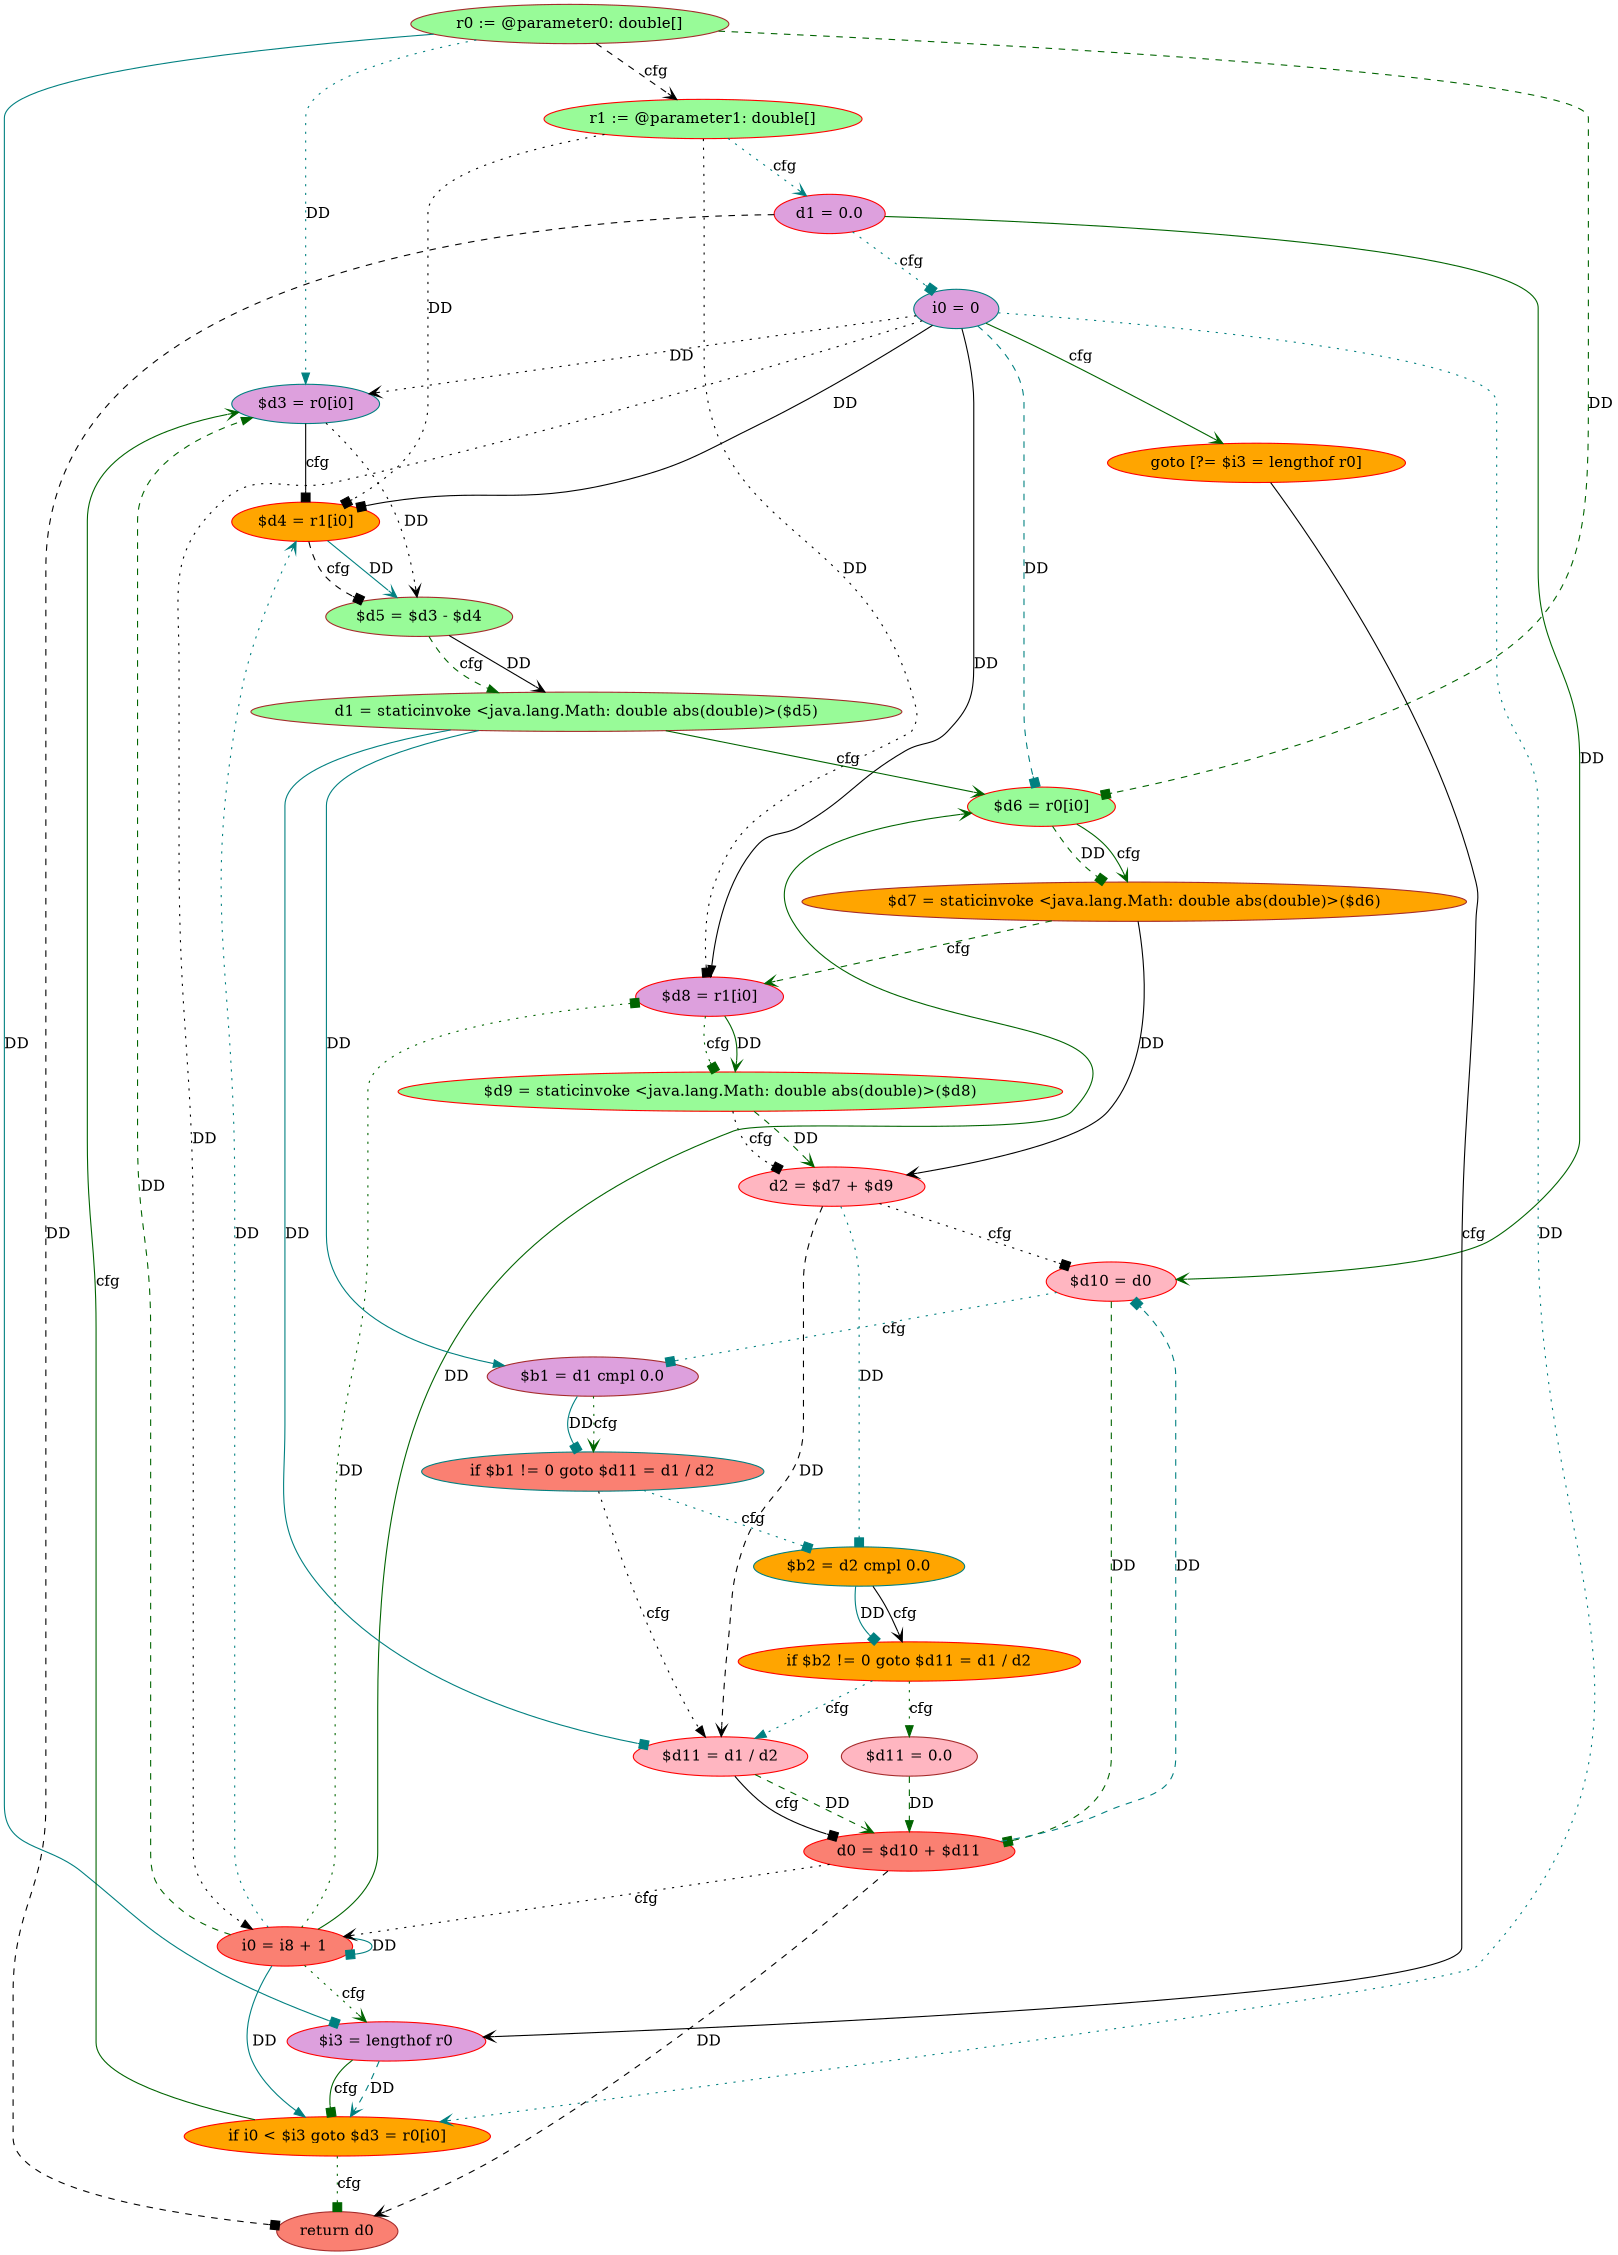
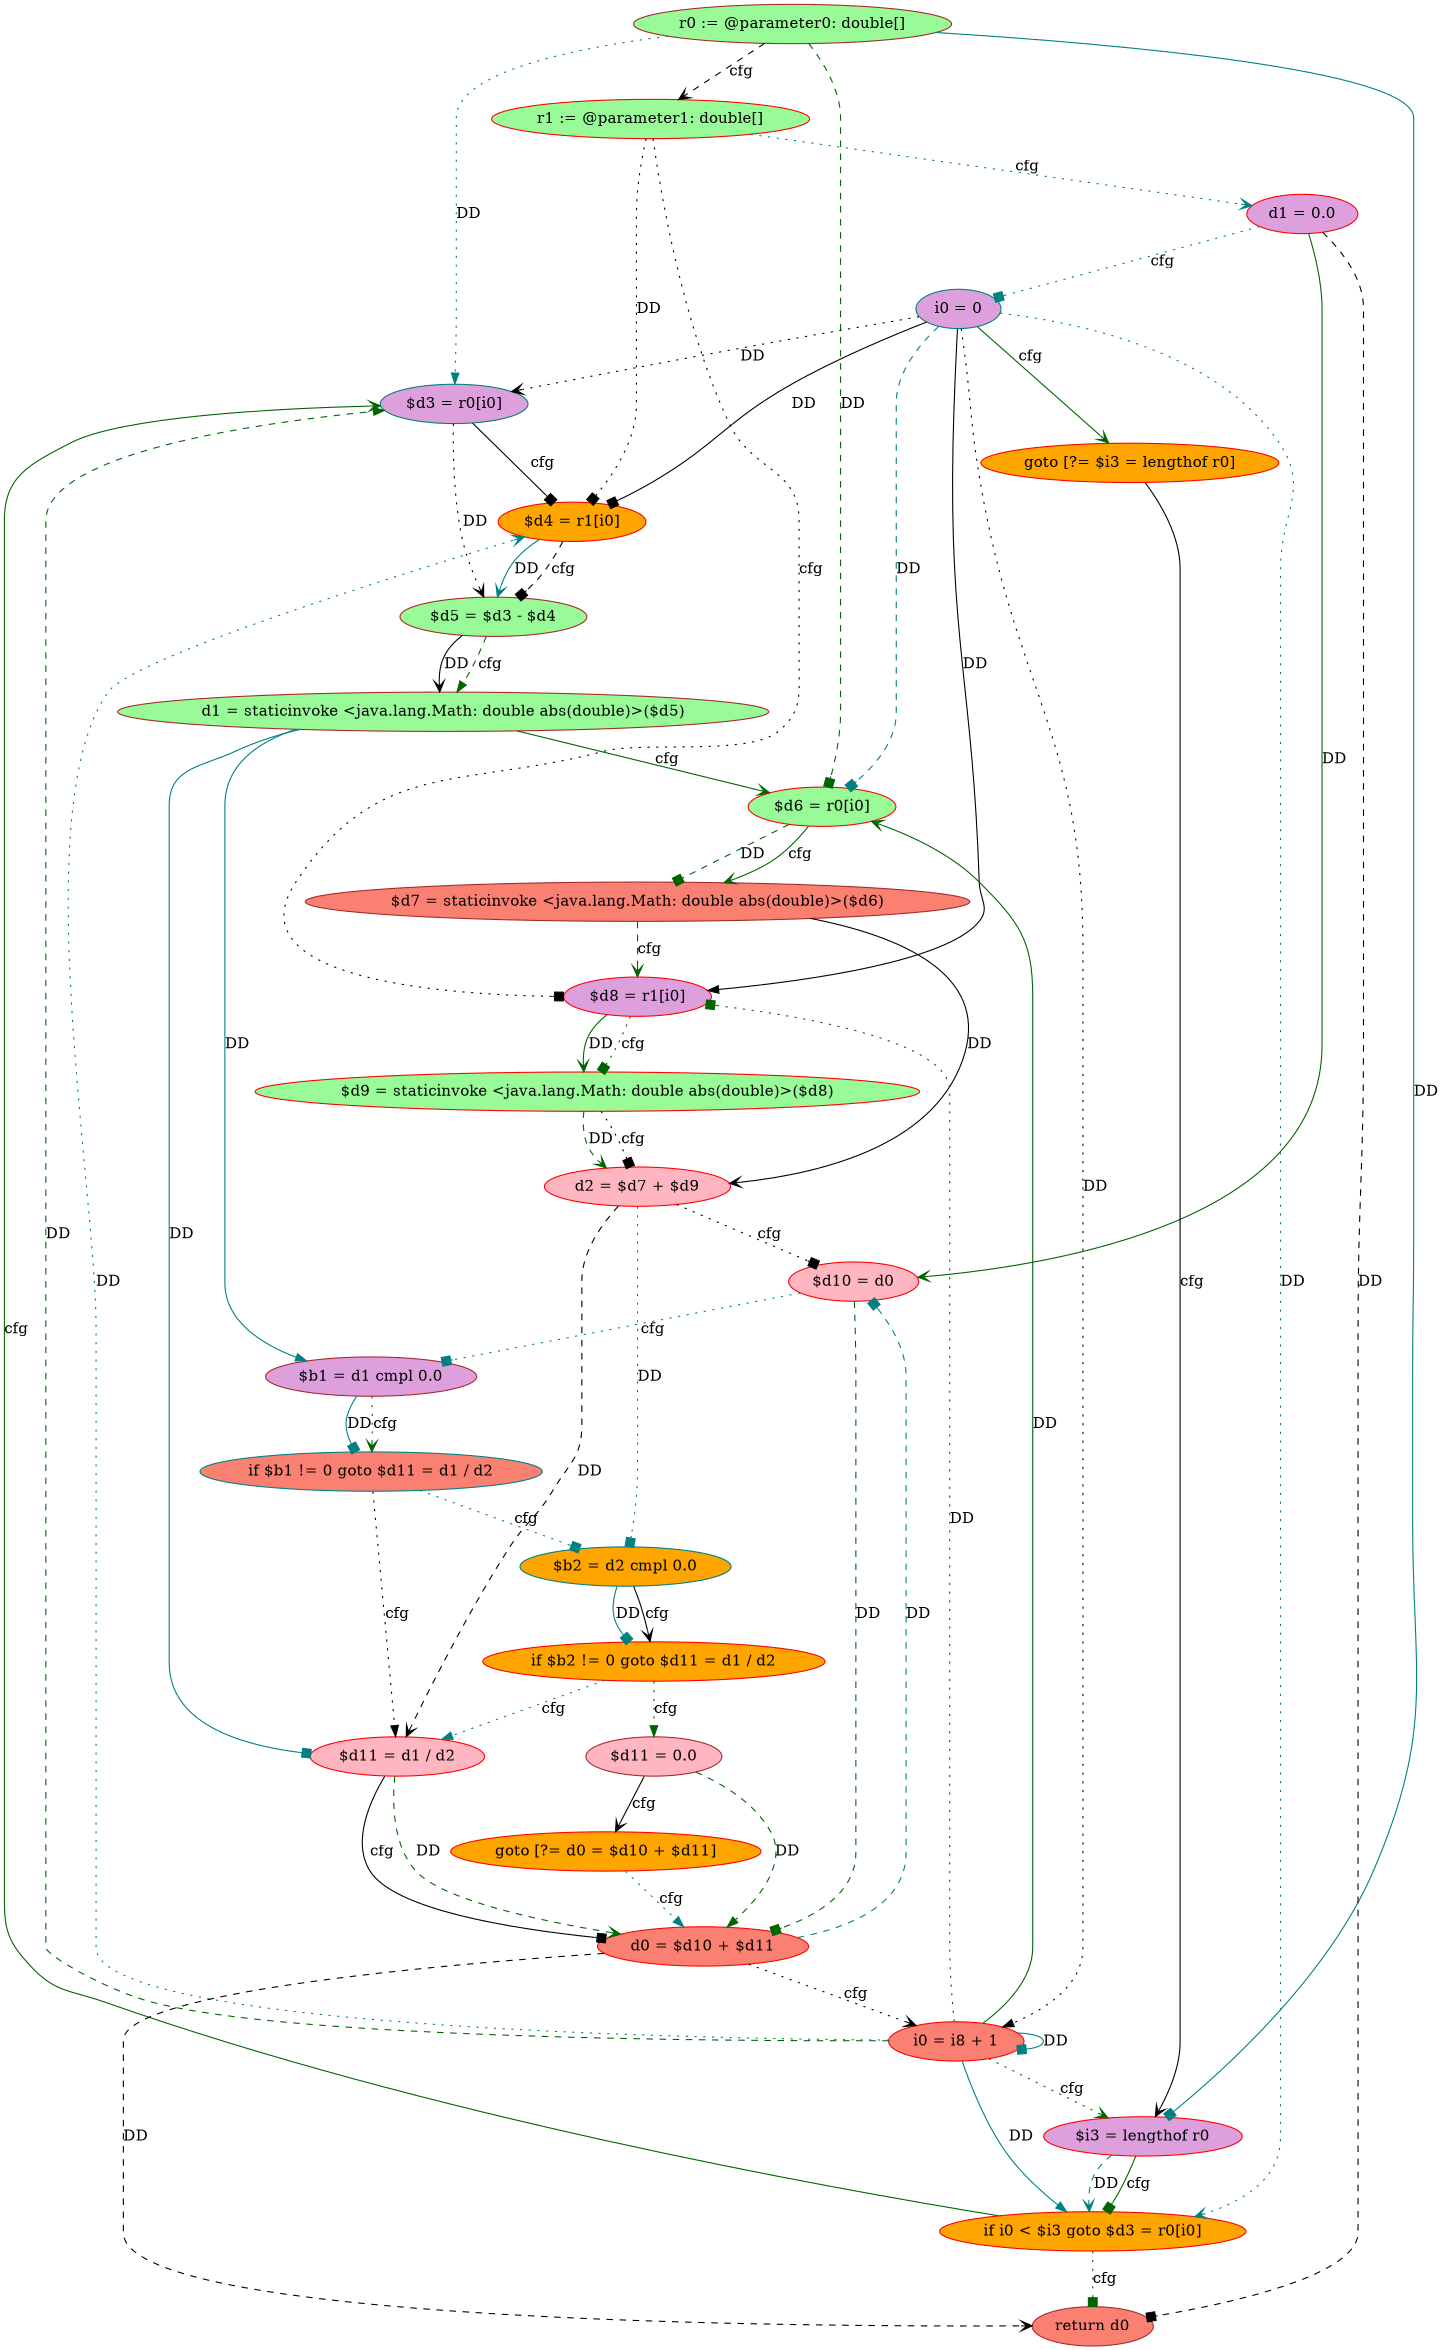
(855, 569) -> (811, 569)
(1134, 902) -> (638, 902)
none -> (606, 1851)
